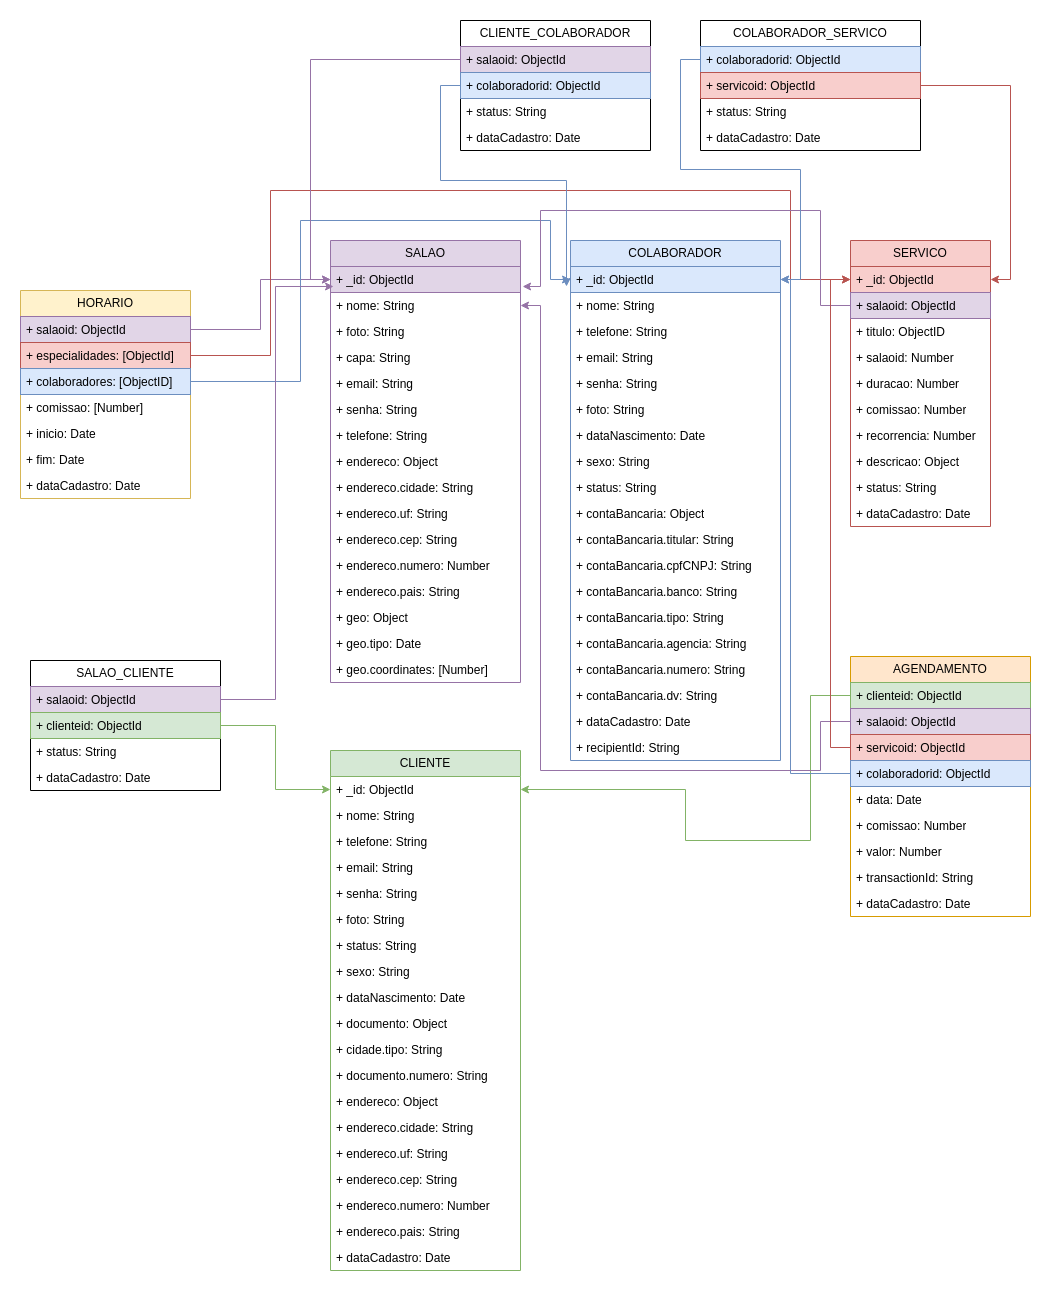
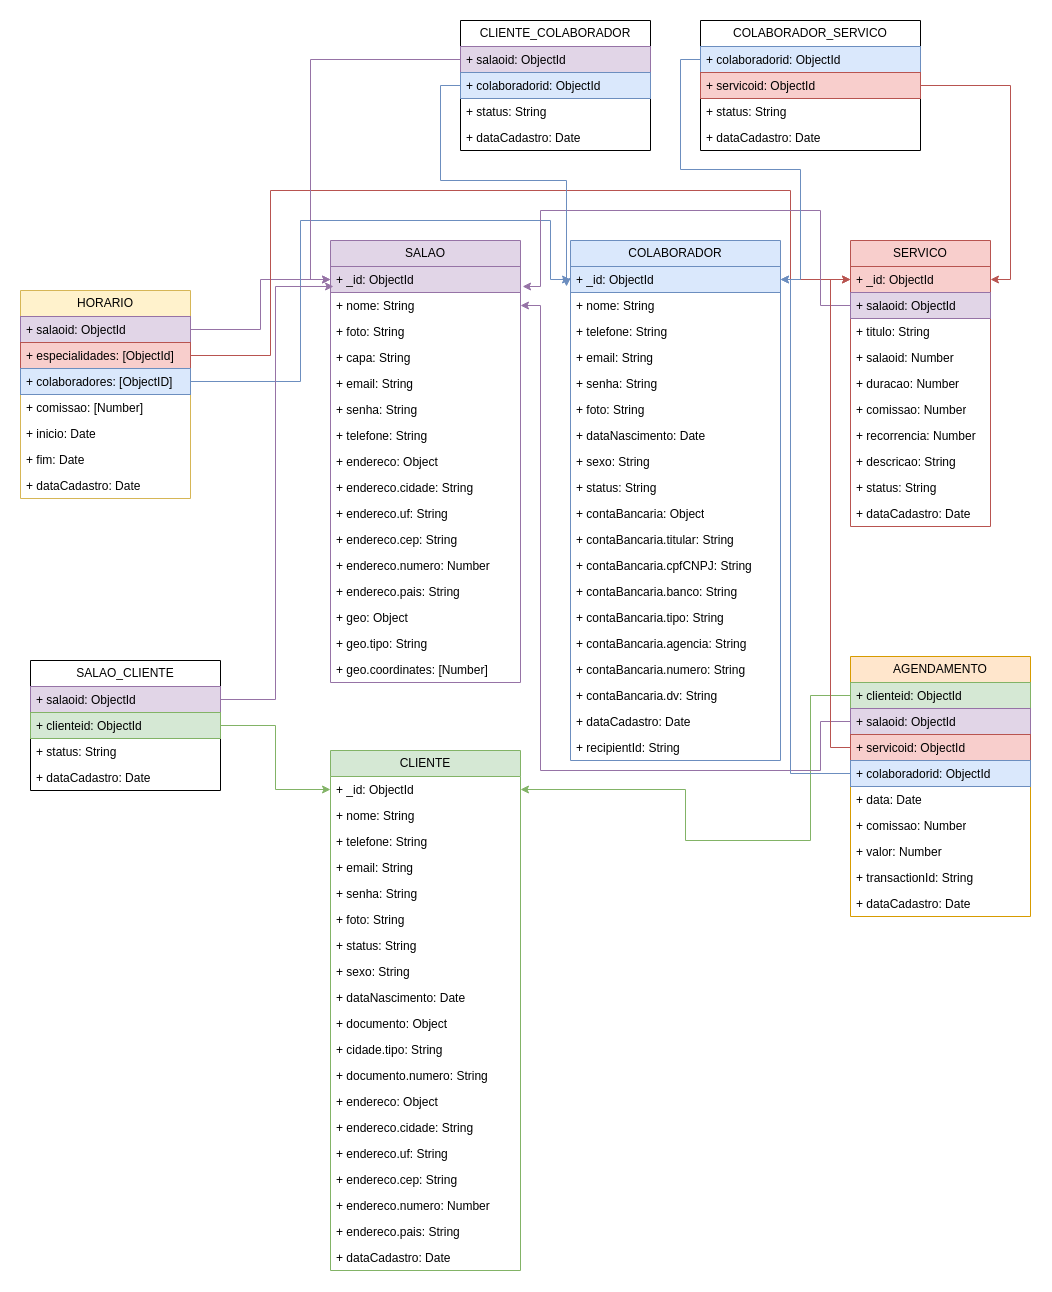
(909, 333) -> (901, 333)
(914, 463) -> (913, 463)
(382, 645) -> (388, 645)
